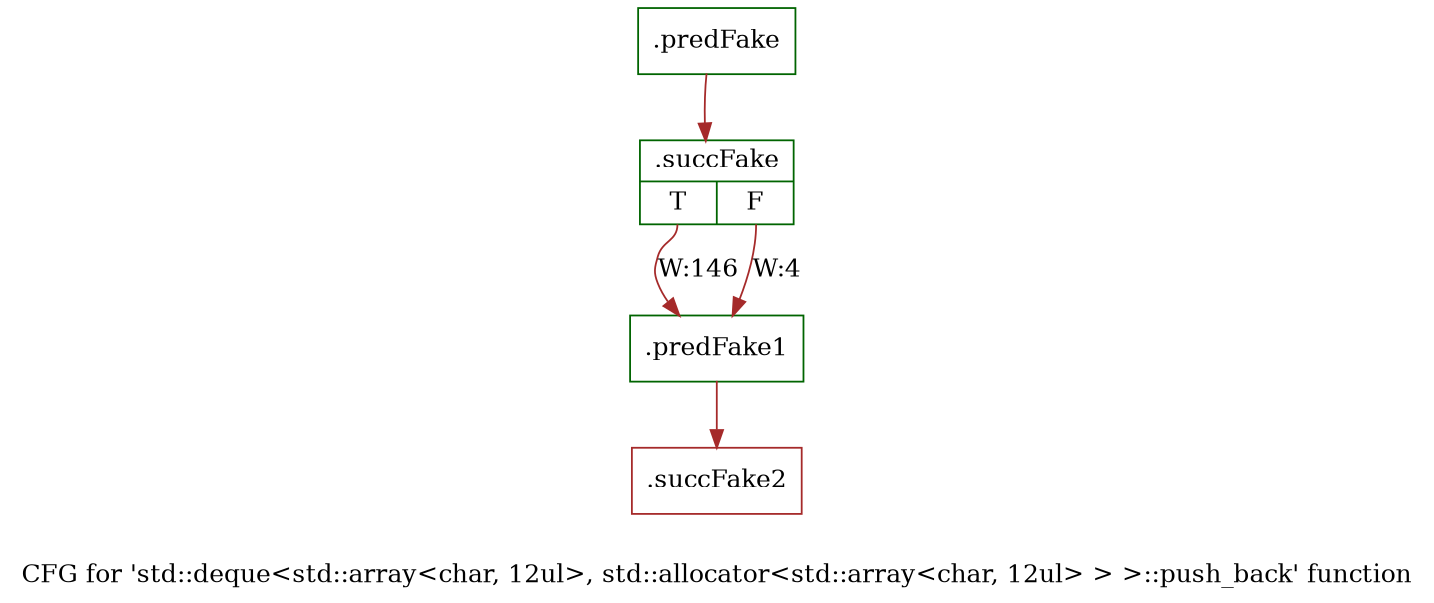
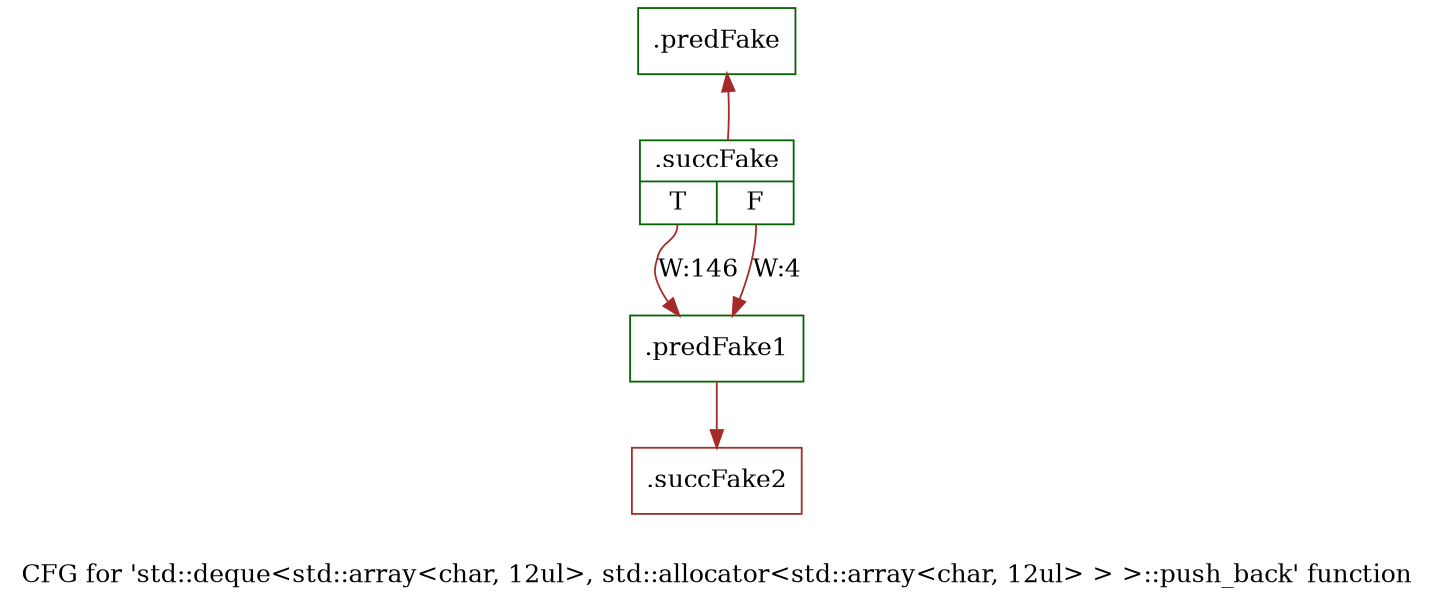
(705, 98) -> (729, 116)
